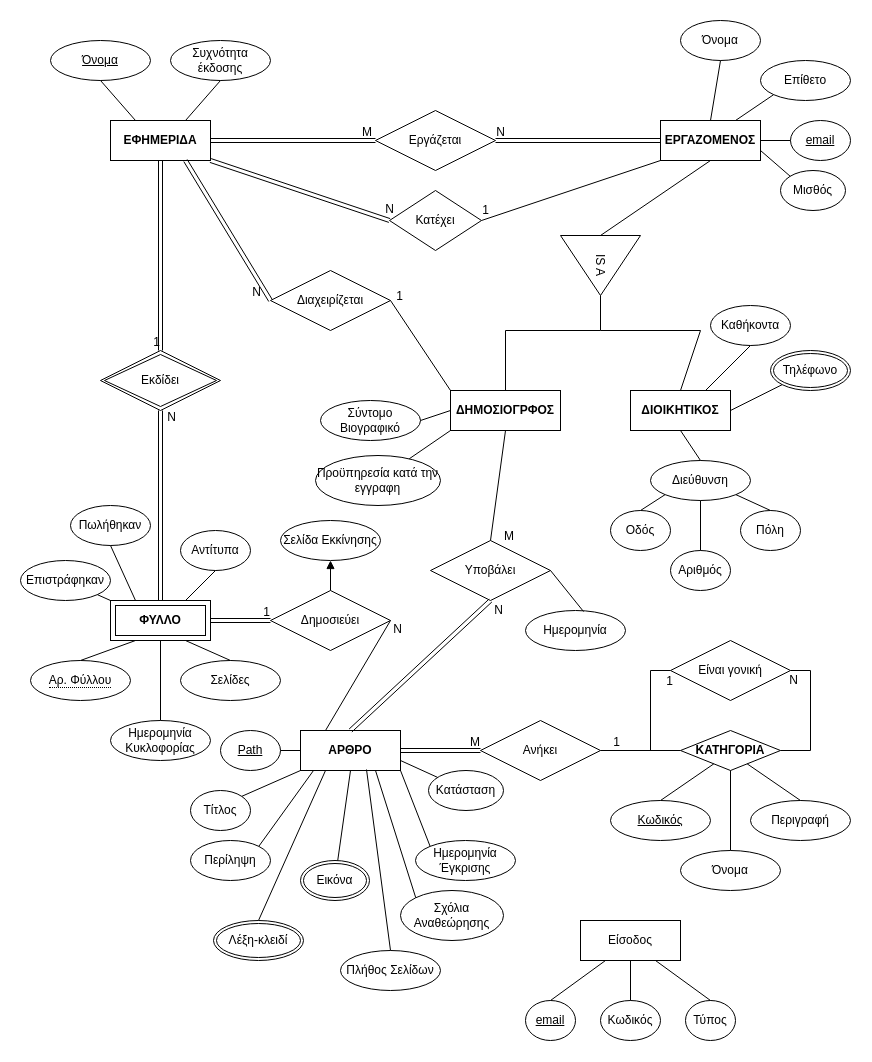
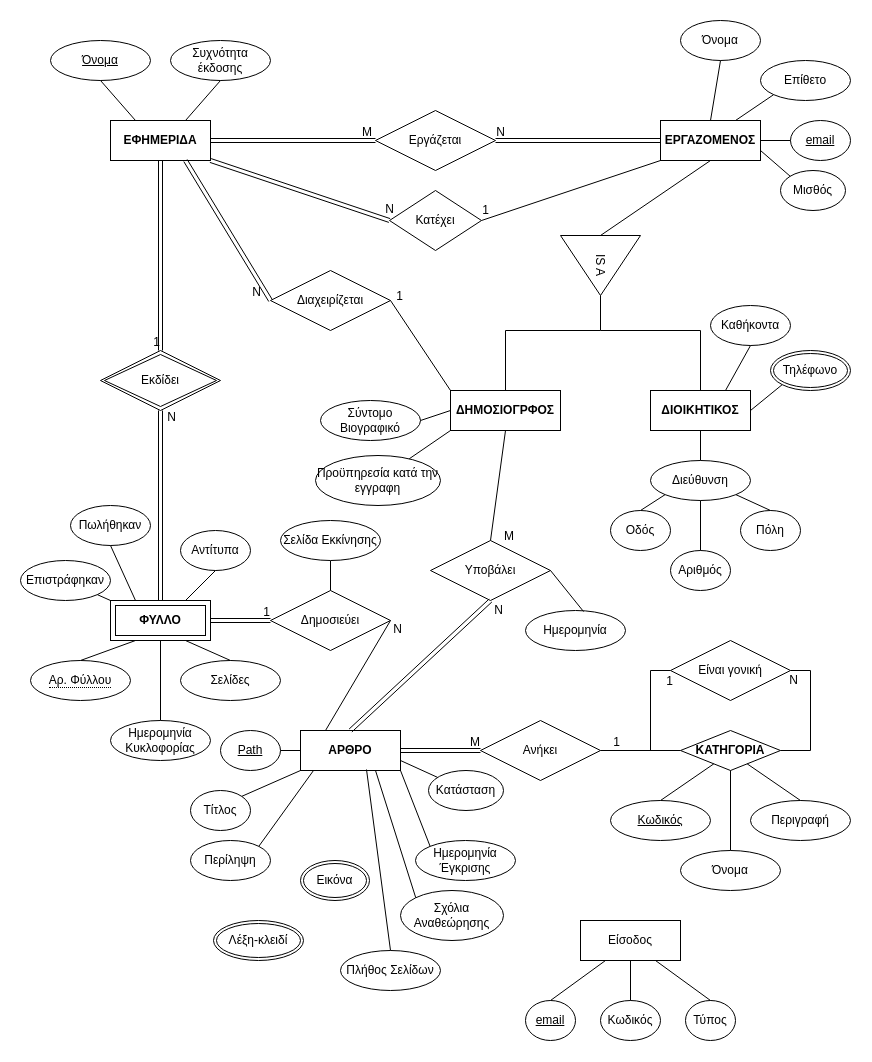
(681, 411) -> (701, 411)
(331, 570) -> (331, 567)
(344, 816) -> none
(292, 846) -> none
